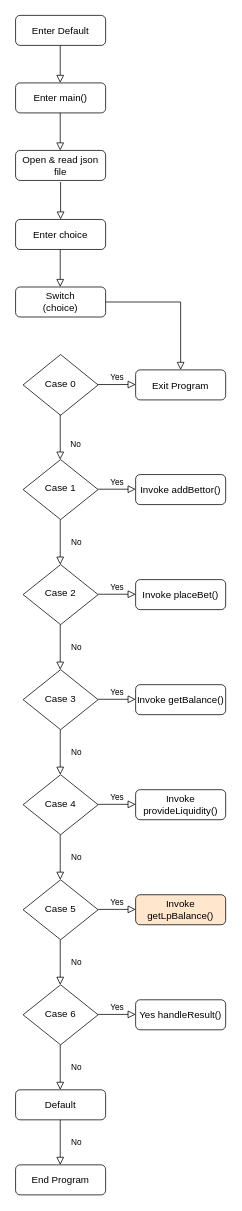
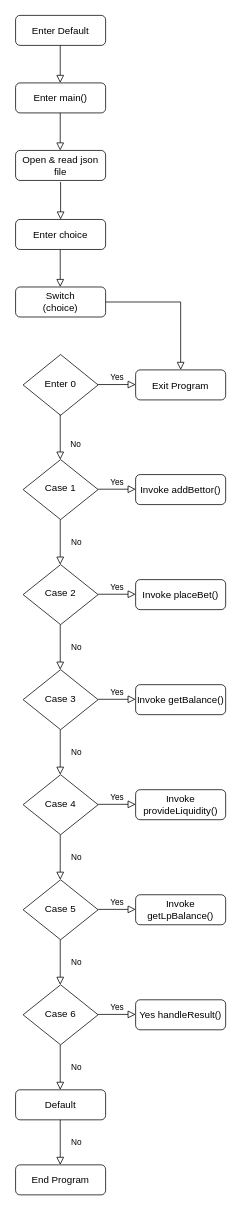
(60, 384) -> (60, 384)
(180, 909) -> (180, 909)
